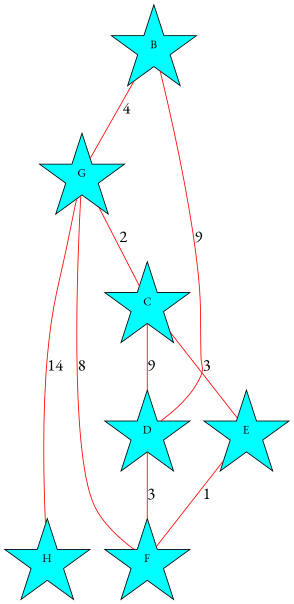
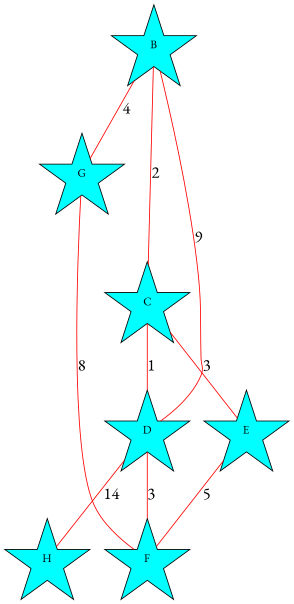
(119, 247) -> (151, 166)
(47, 360) -> (89, 506)
(151, 366) -> (151, 366)
(207, 495) -> (207, 495)
